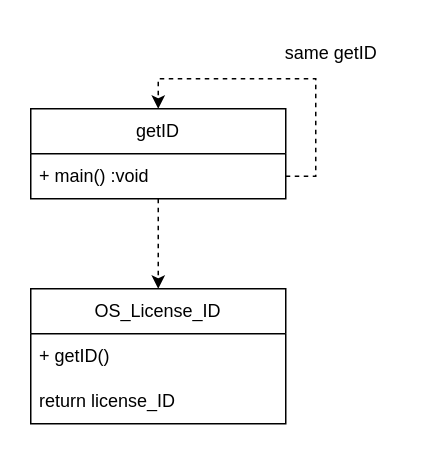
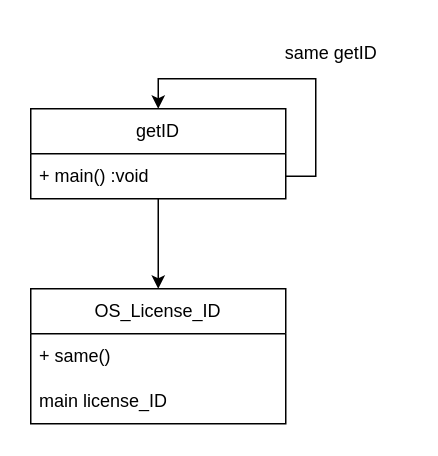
(290, 79) -> (290, 79)
(158, 240) -> (158, 240)
(83, 356) -> (78, 356)
(118, 401) -> (106, 401)
